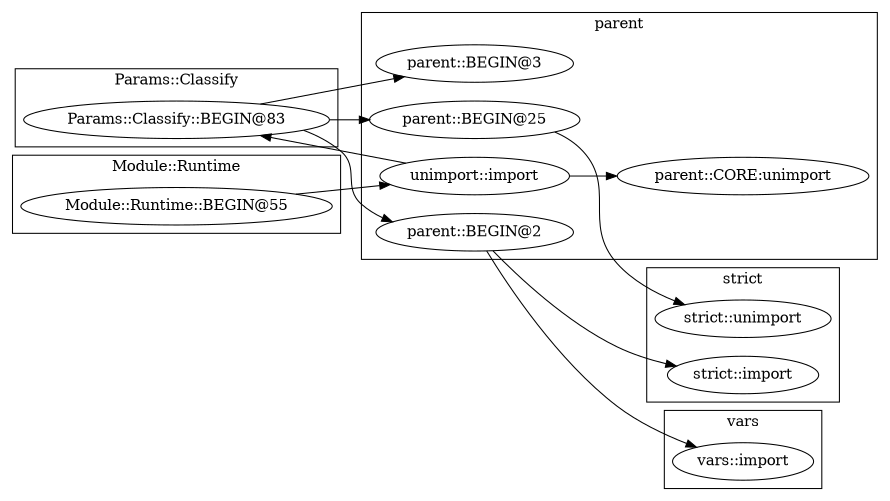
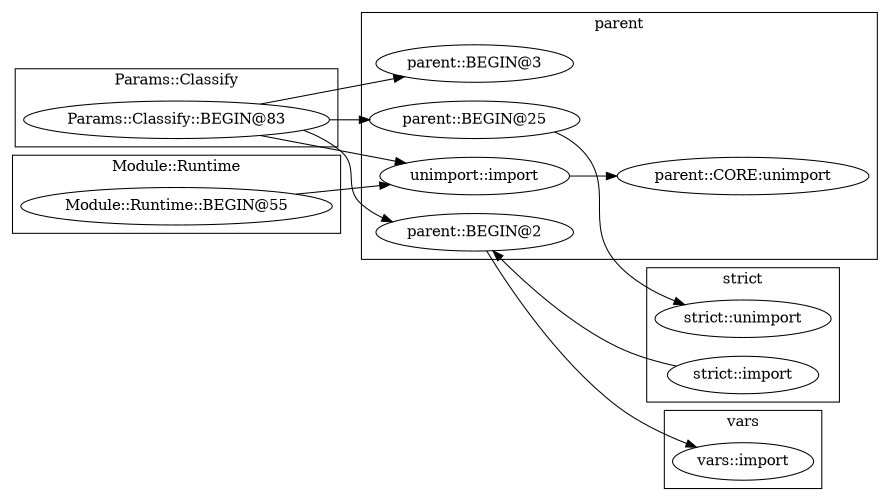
(352, 153) -> (352, 153)
(572, 319) -> (581, 326)
